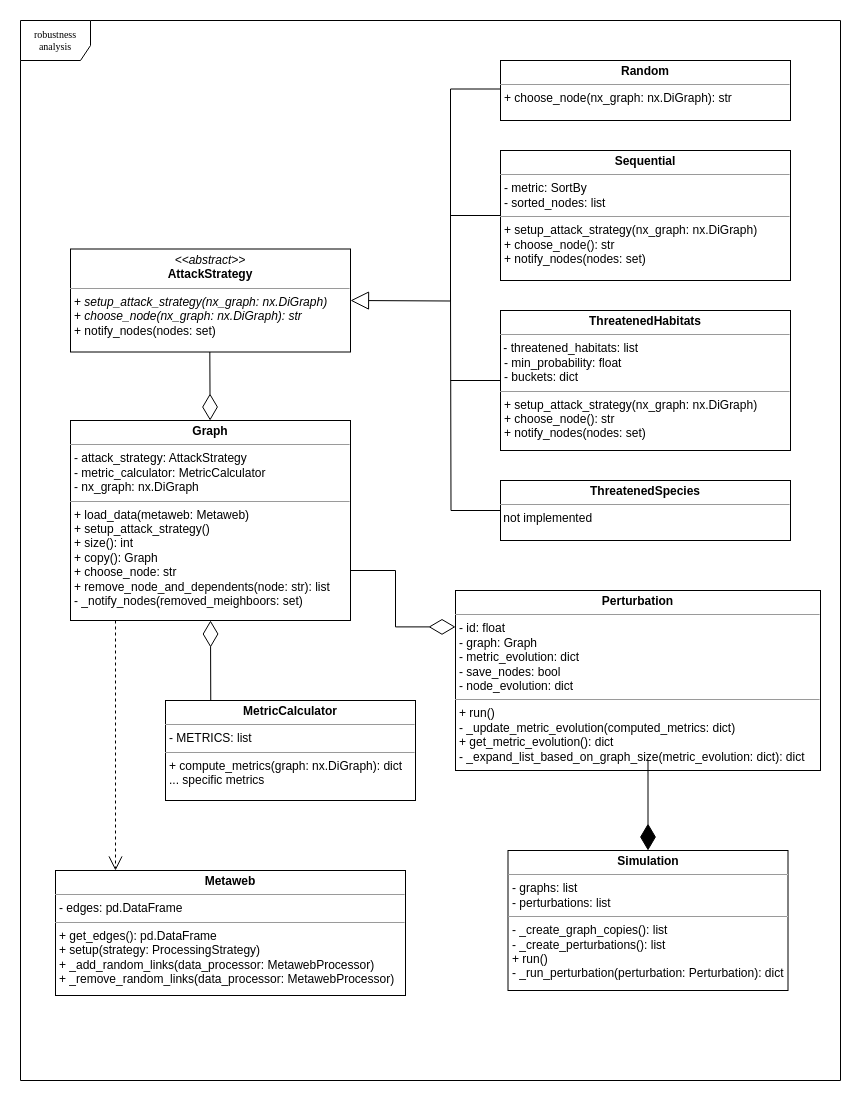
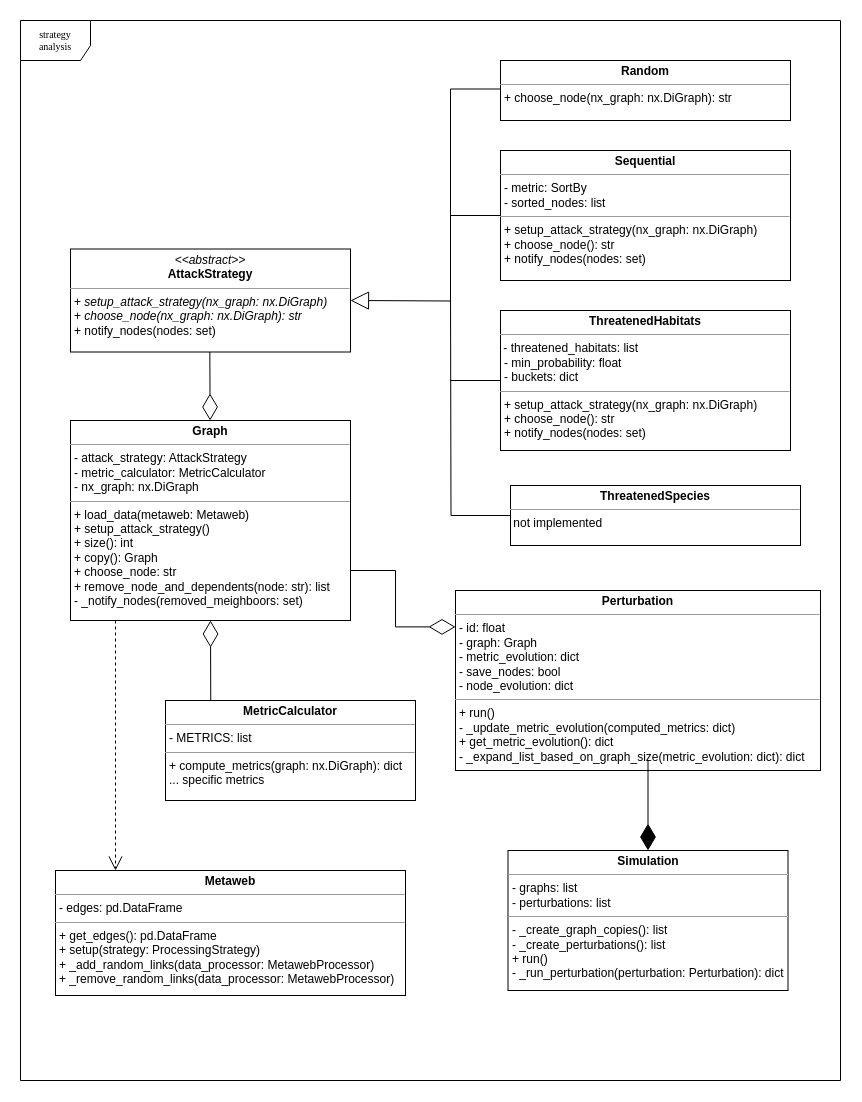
(56, 41) -> (56, 41)
(646, 511) -> (656, 516)
